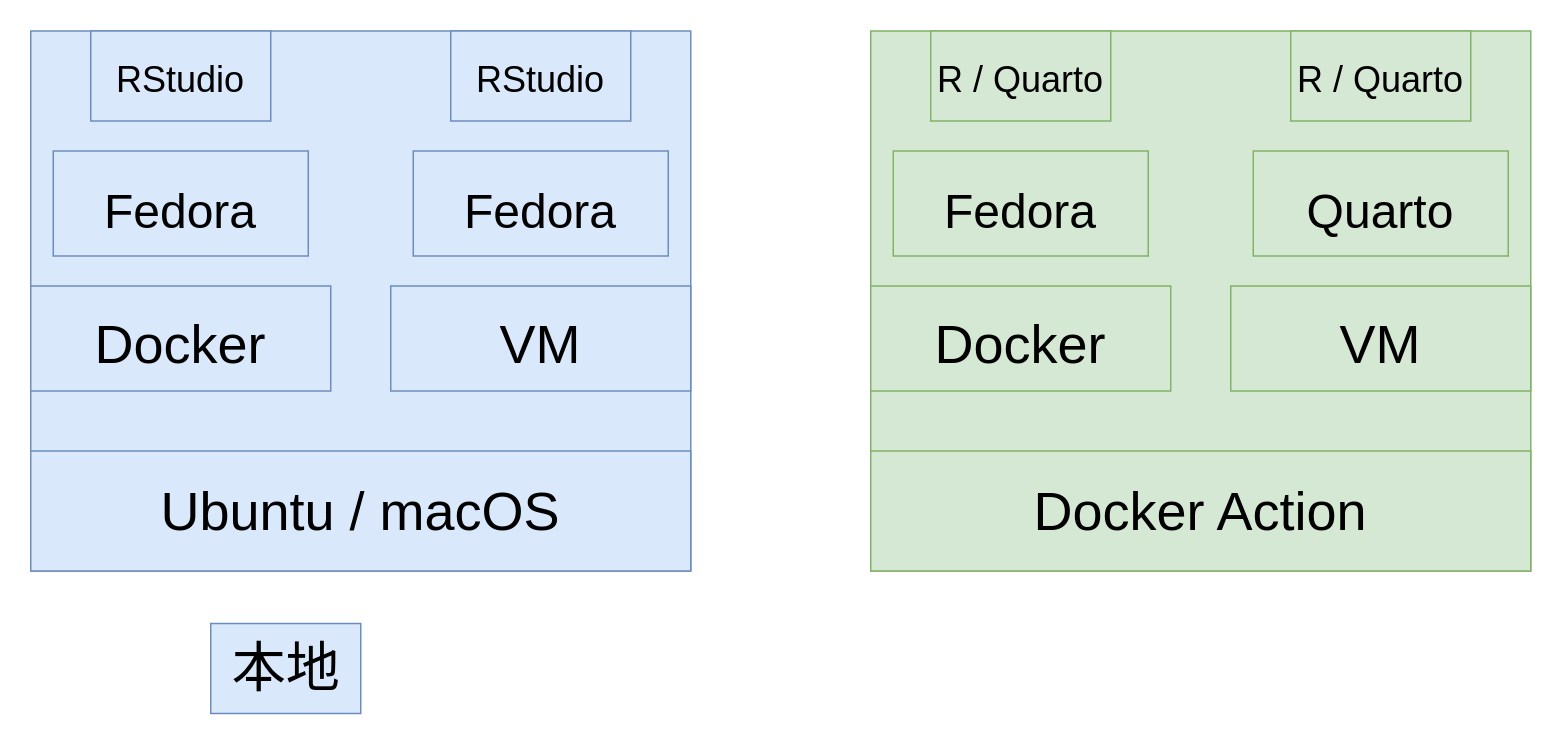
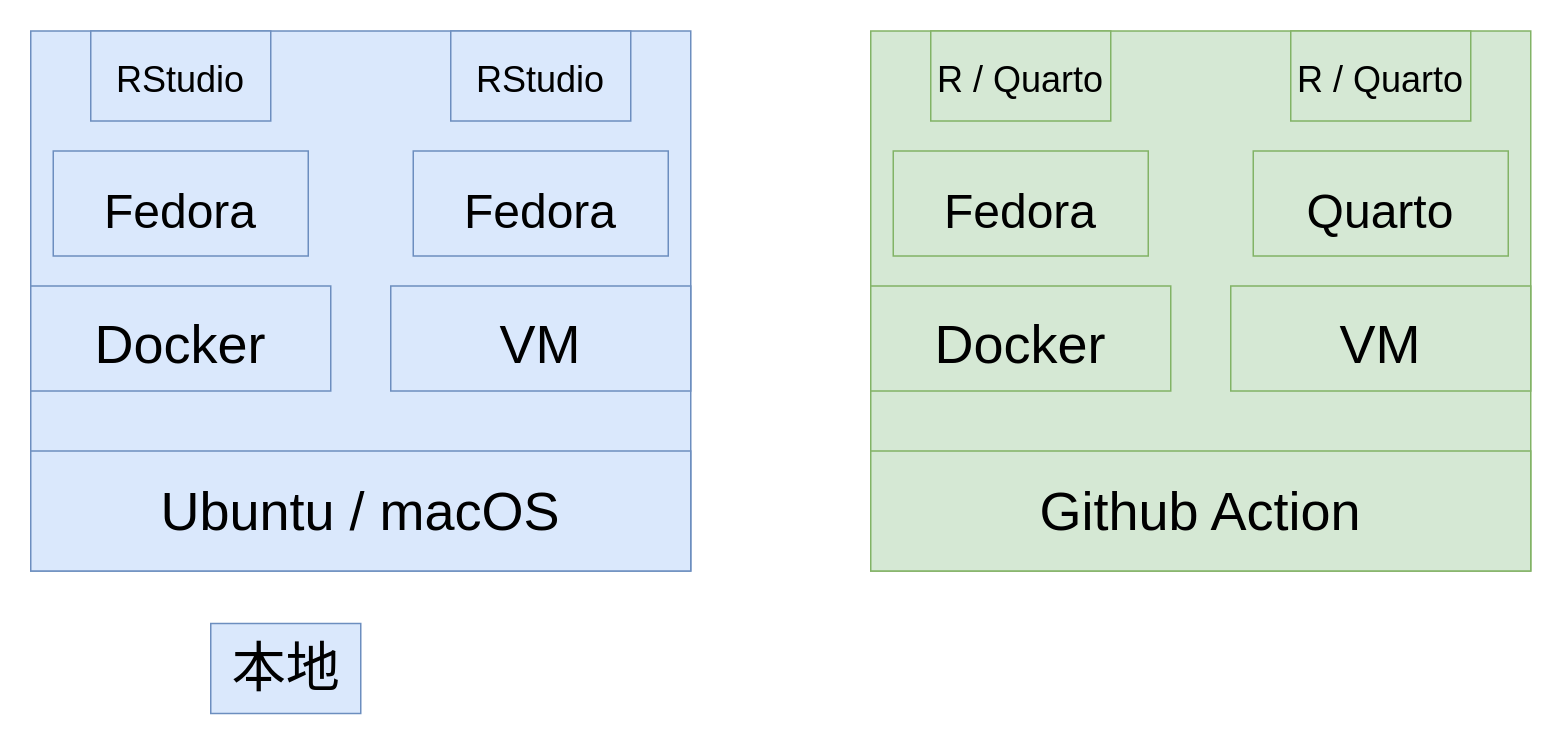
(1201, 511) -> (1201, 511)
